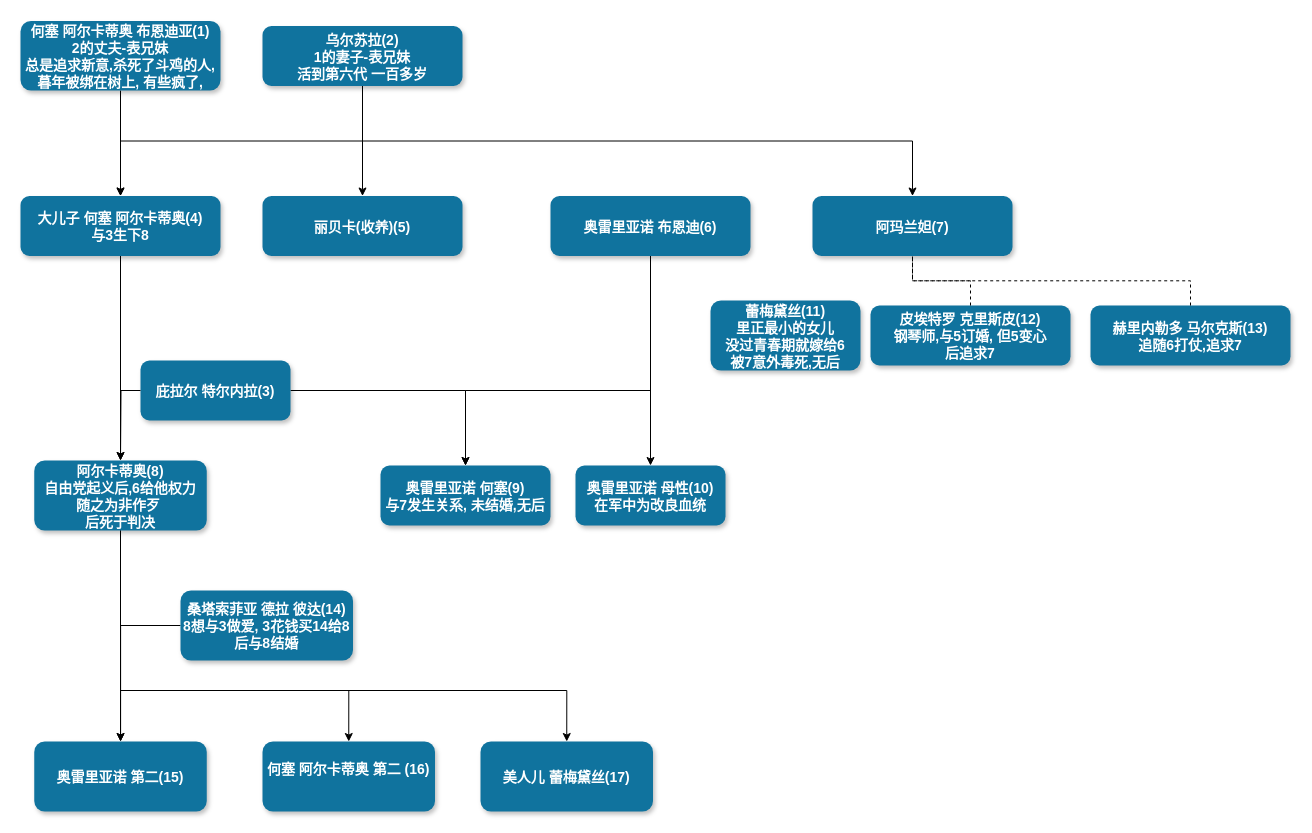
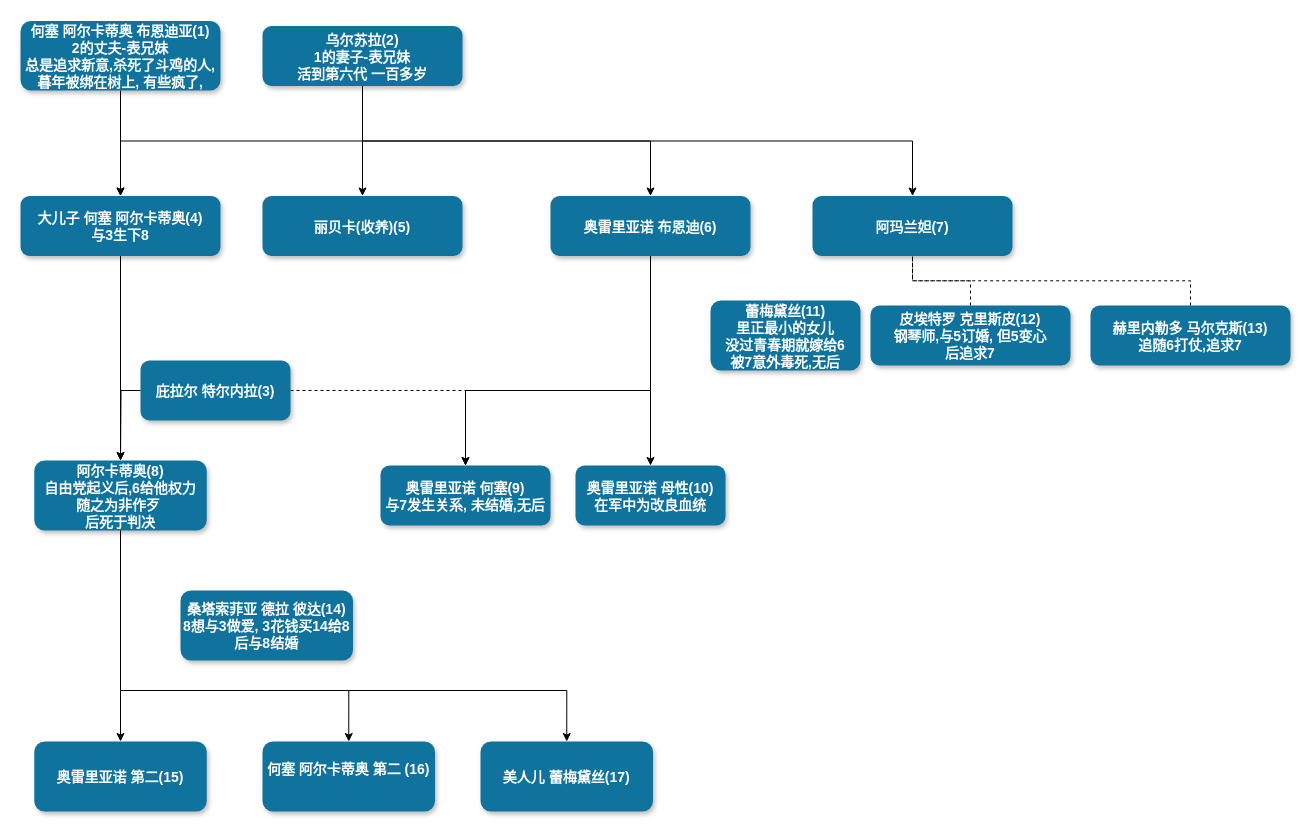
none -> (651, 166)
(377, 391) -> (377, 391)
(151, 626) -> none
